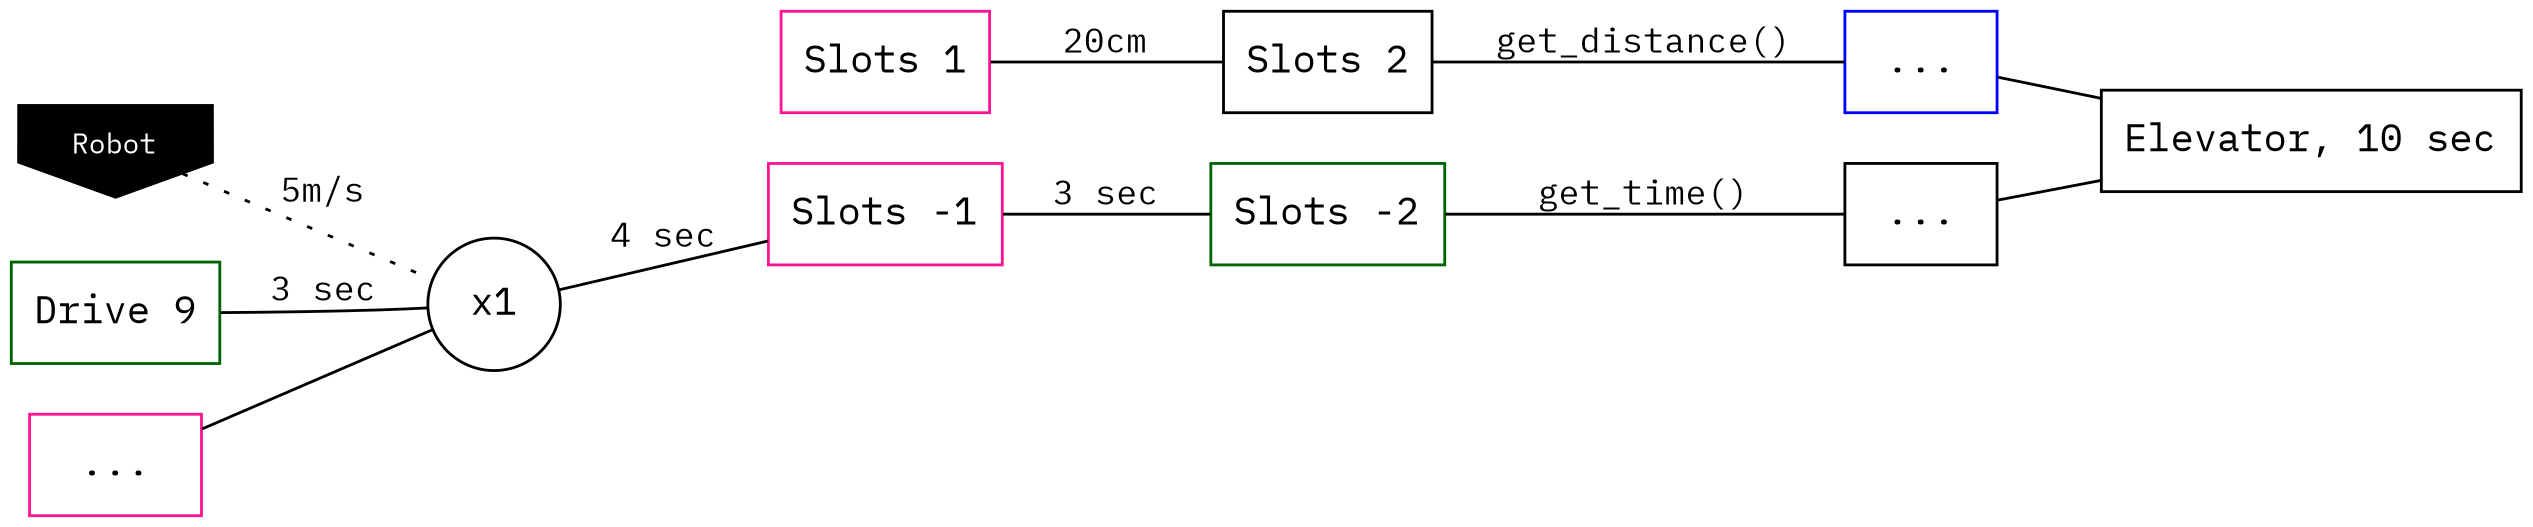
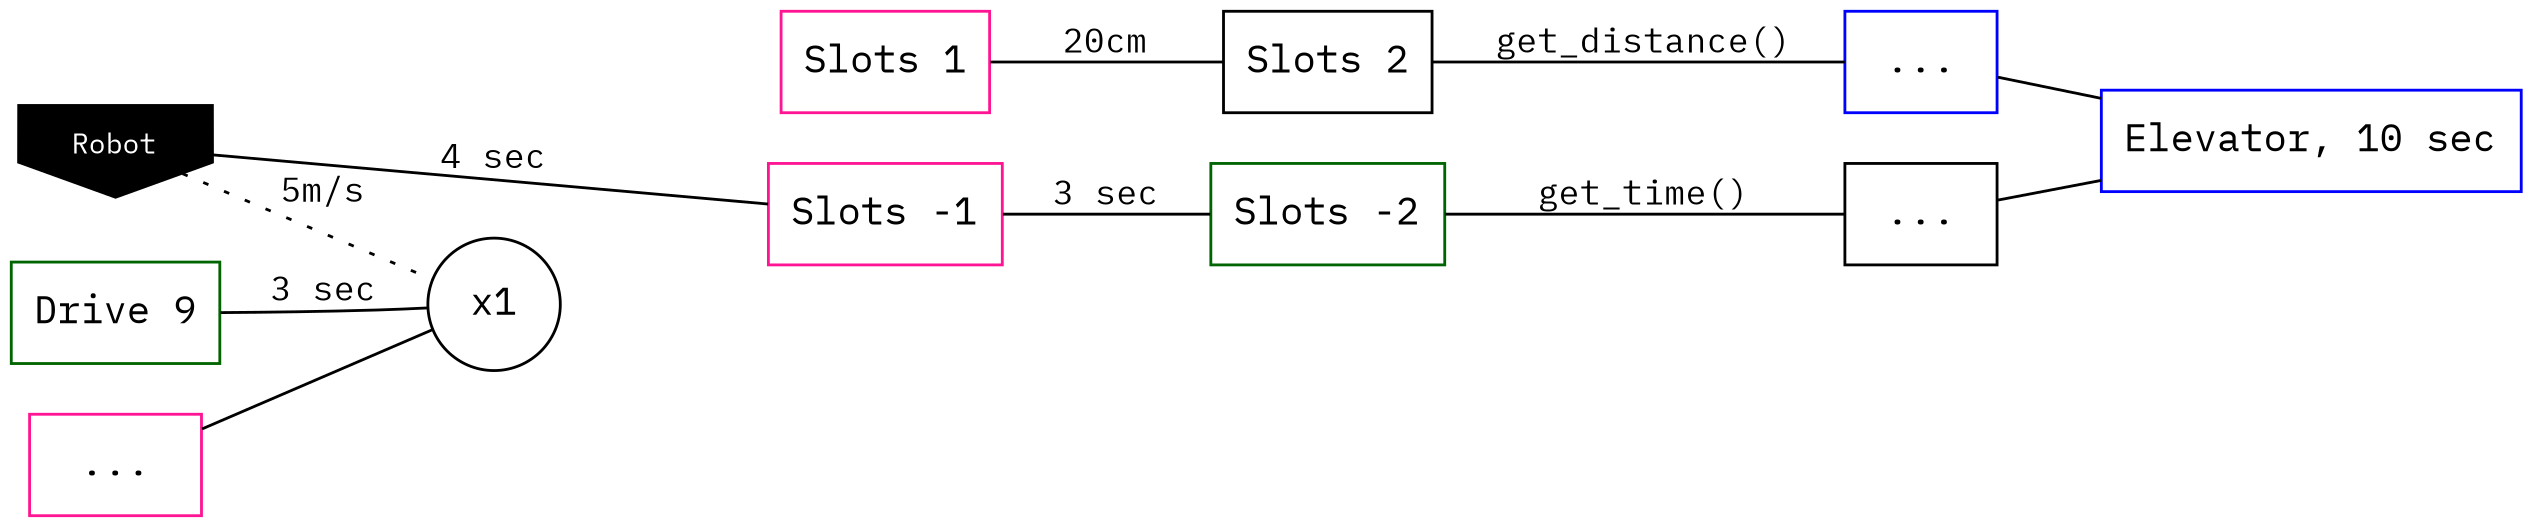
(2311, 141) -> (2311, 141)
(663, 265) -> (490, 179)
